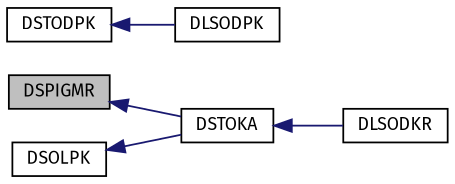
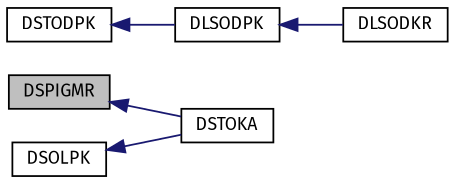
(317, 126) -> (320, 25)
